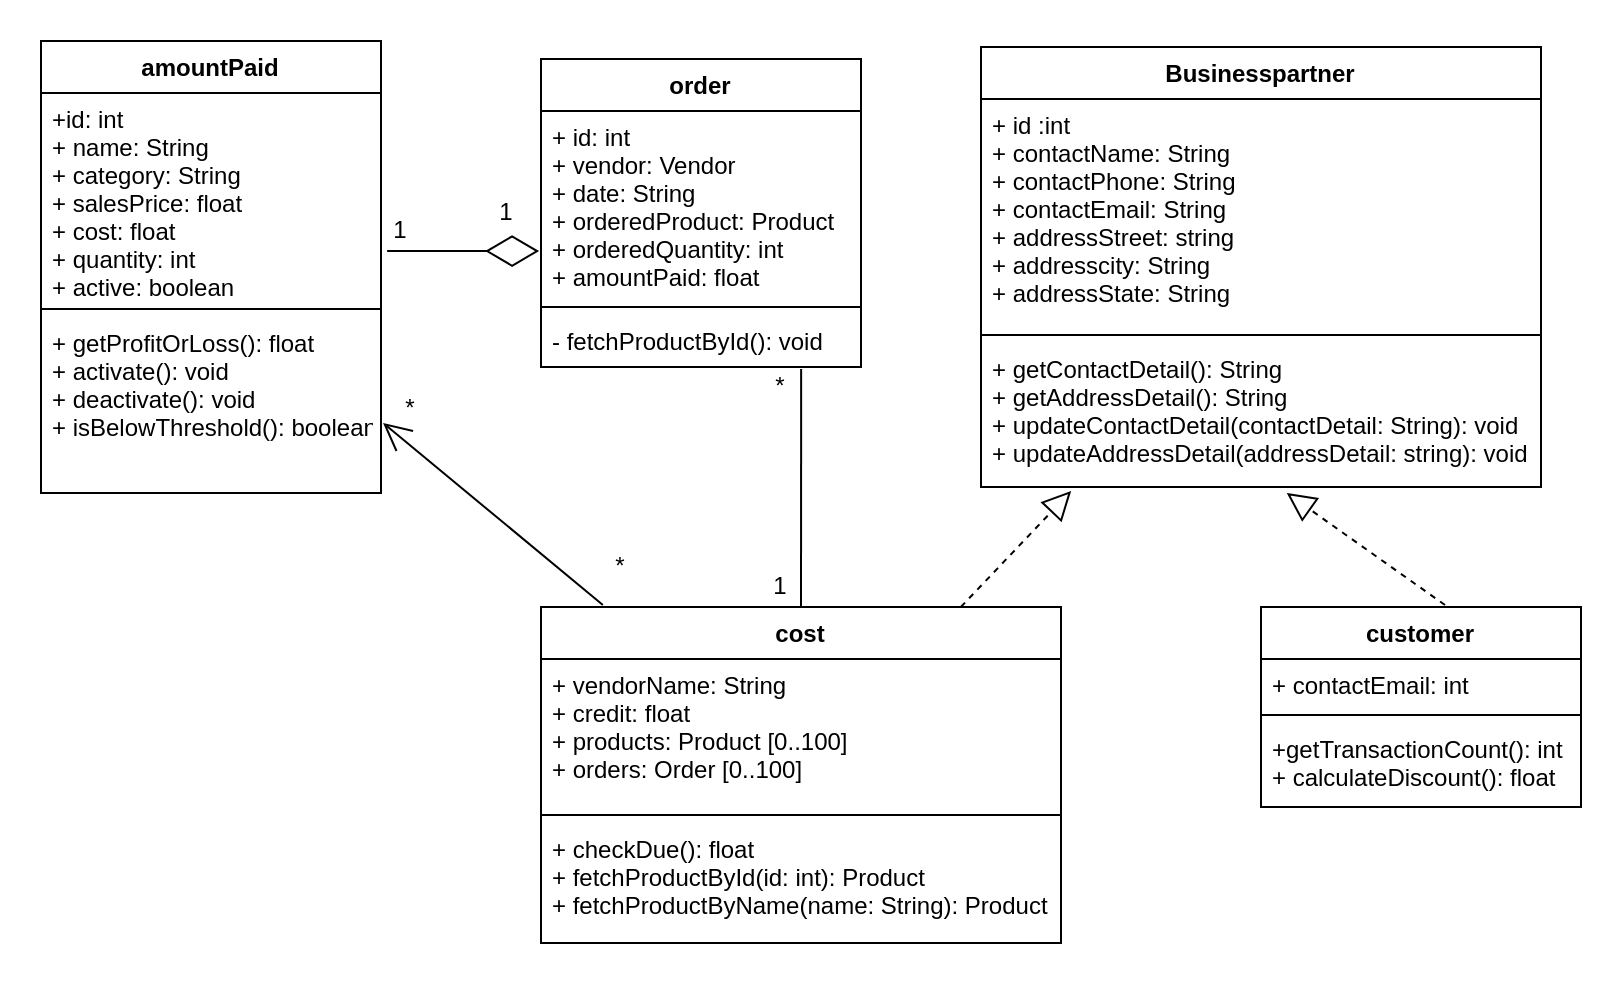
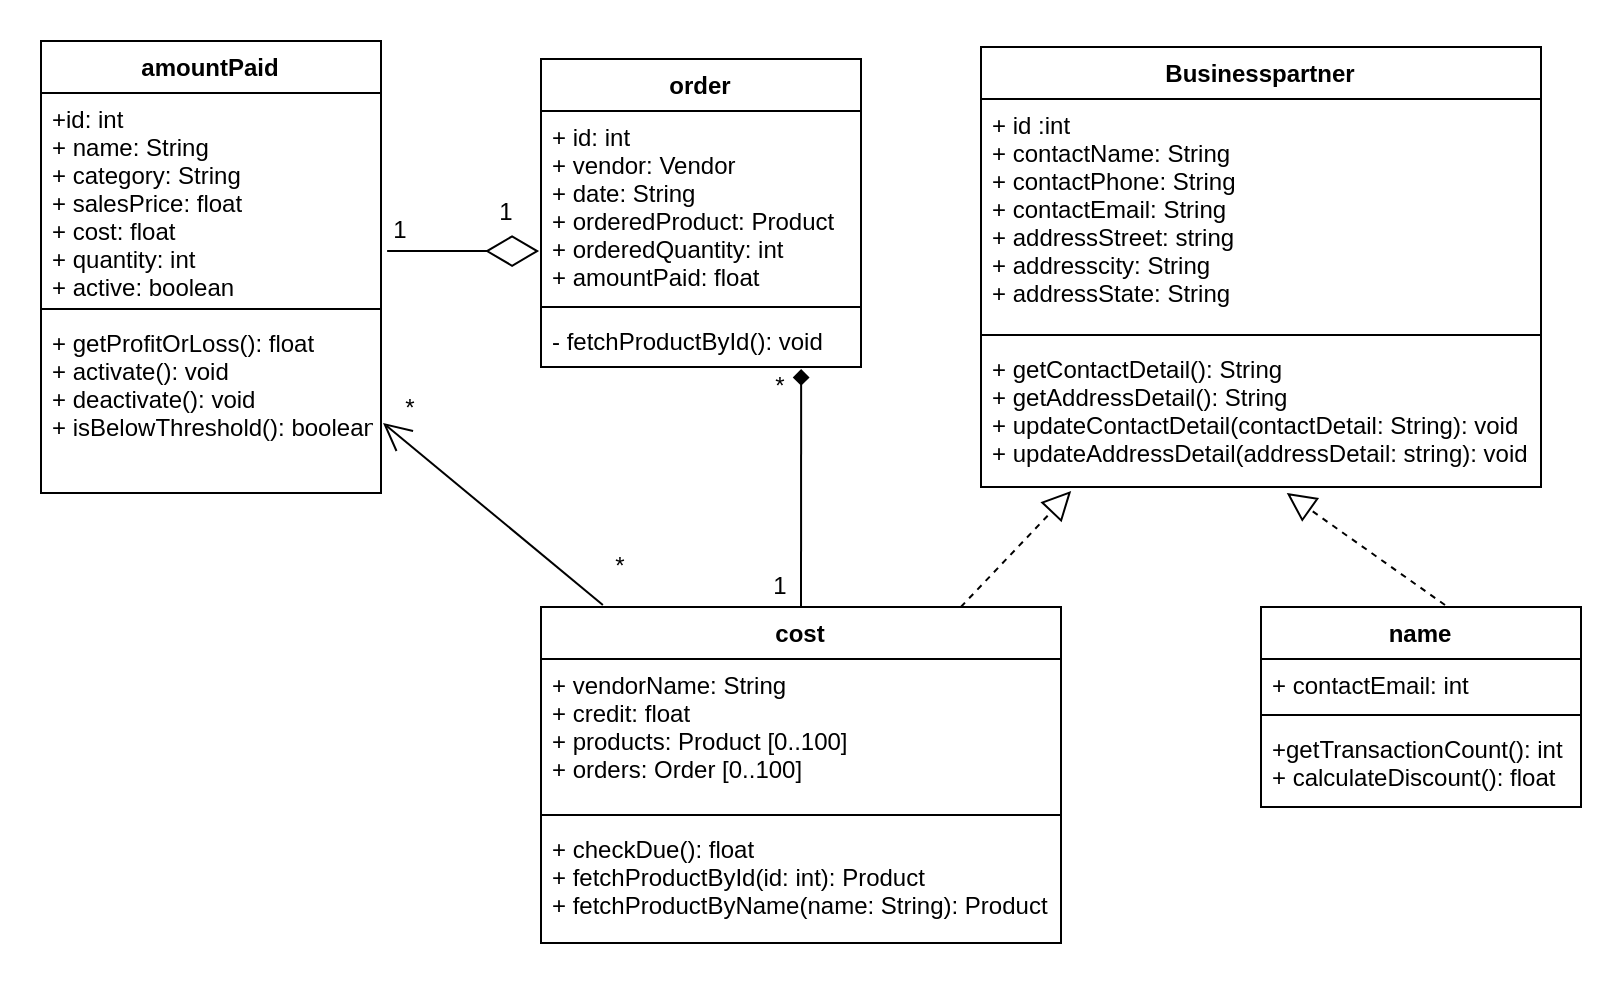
(801, 378) -> (801, 385)
(1420, 634) -> (1420, 634)
